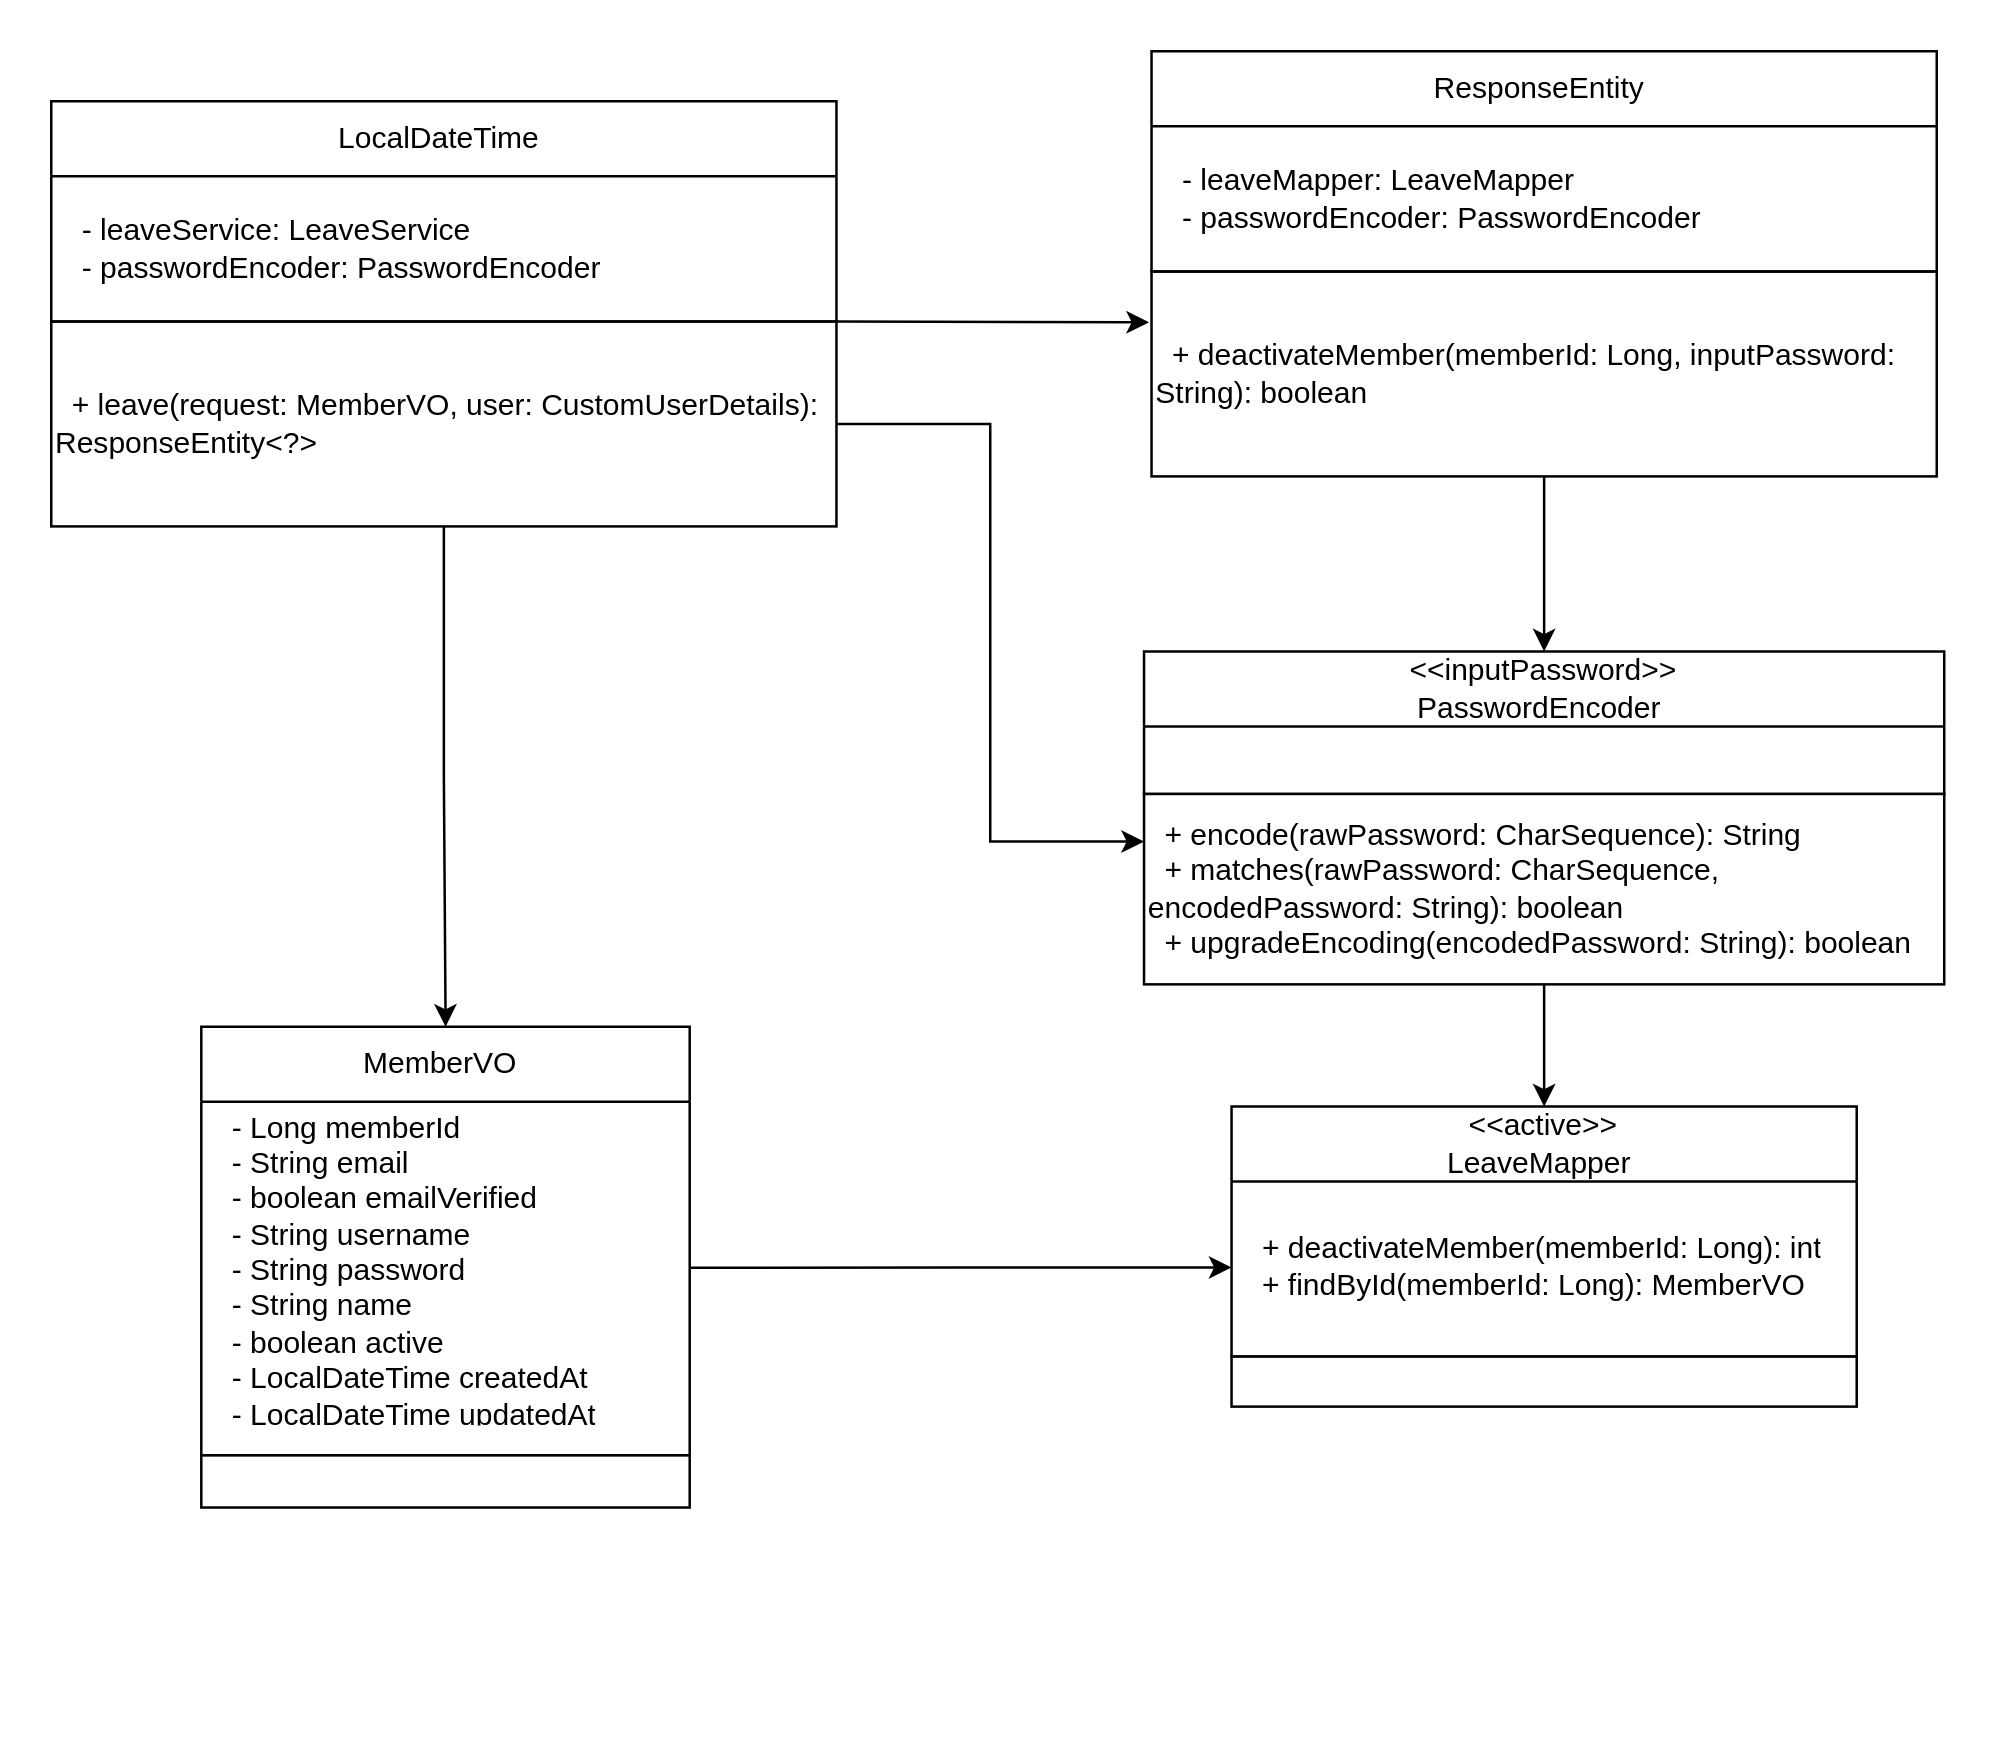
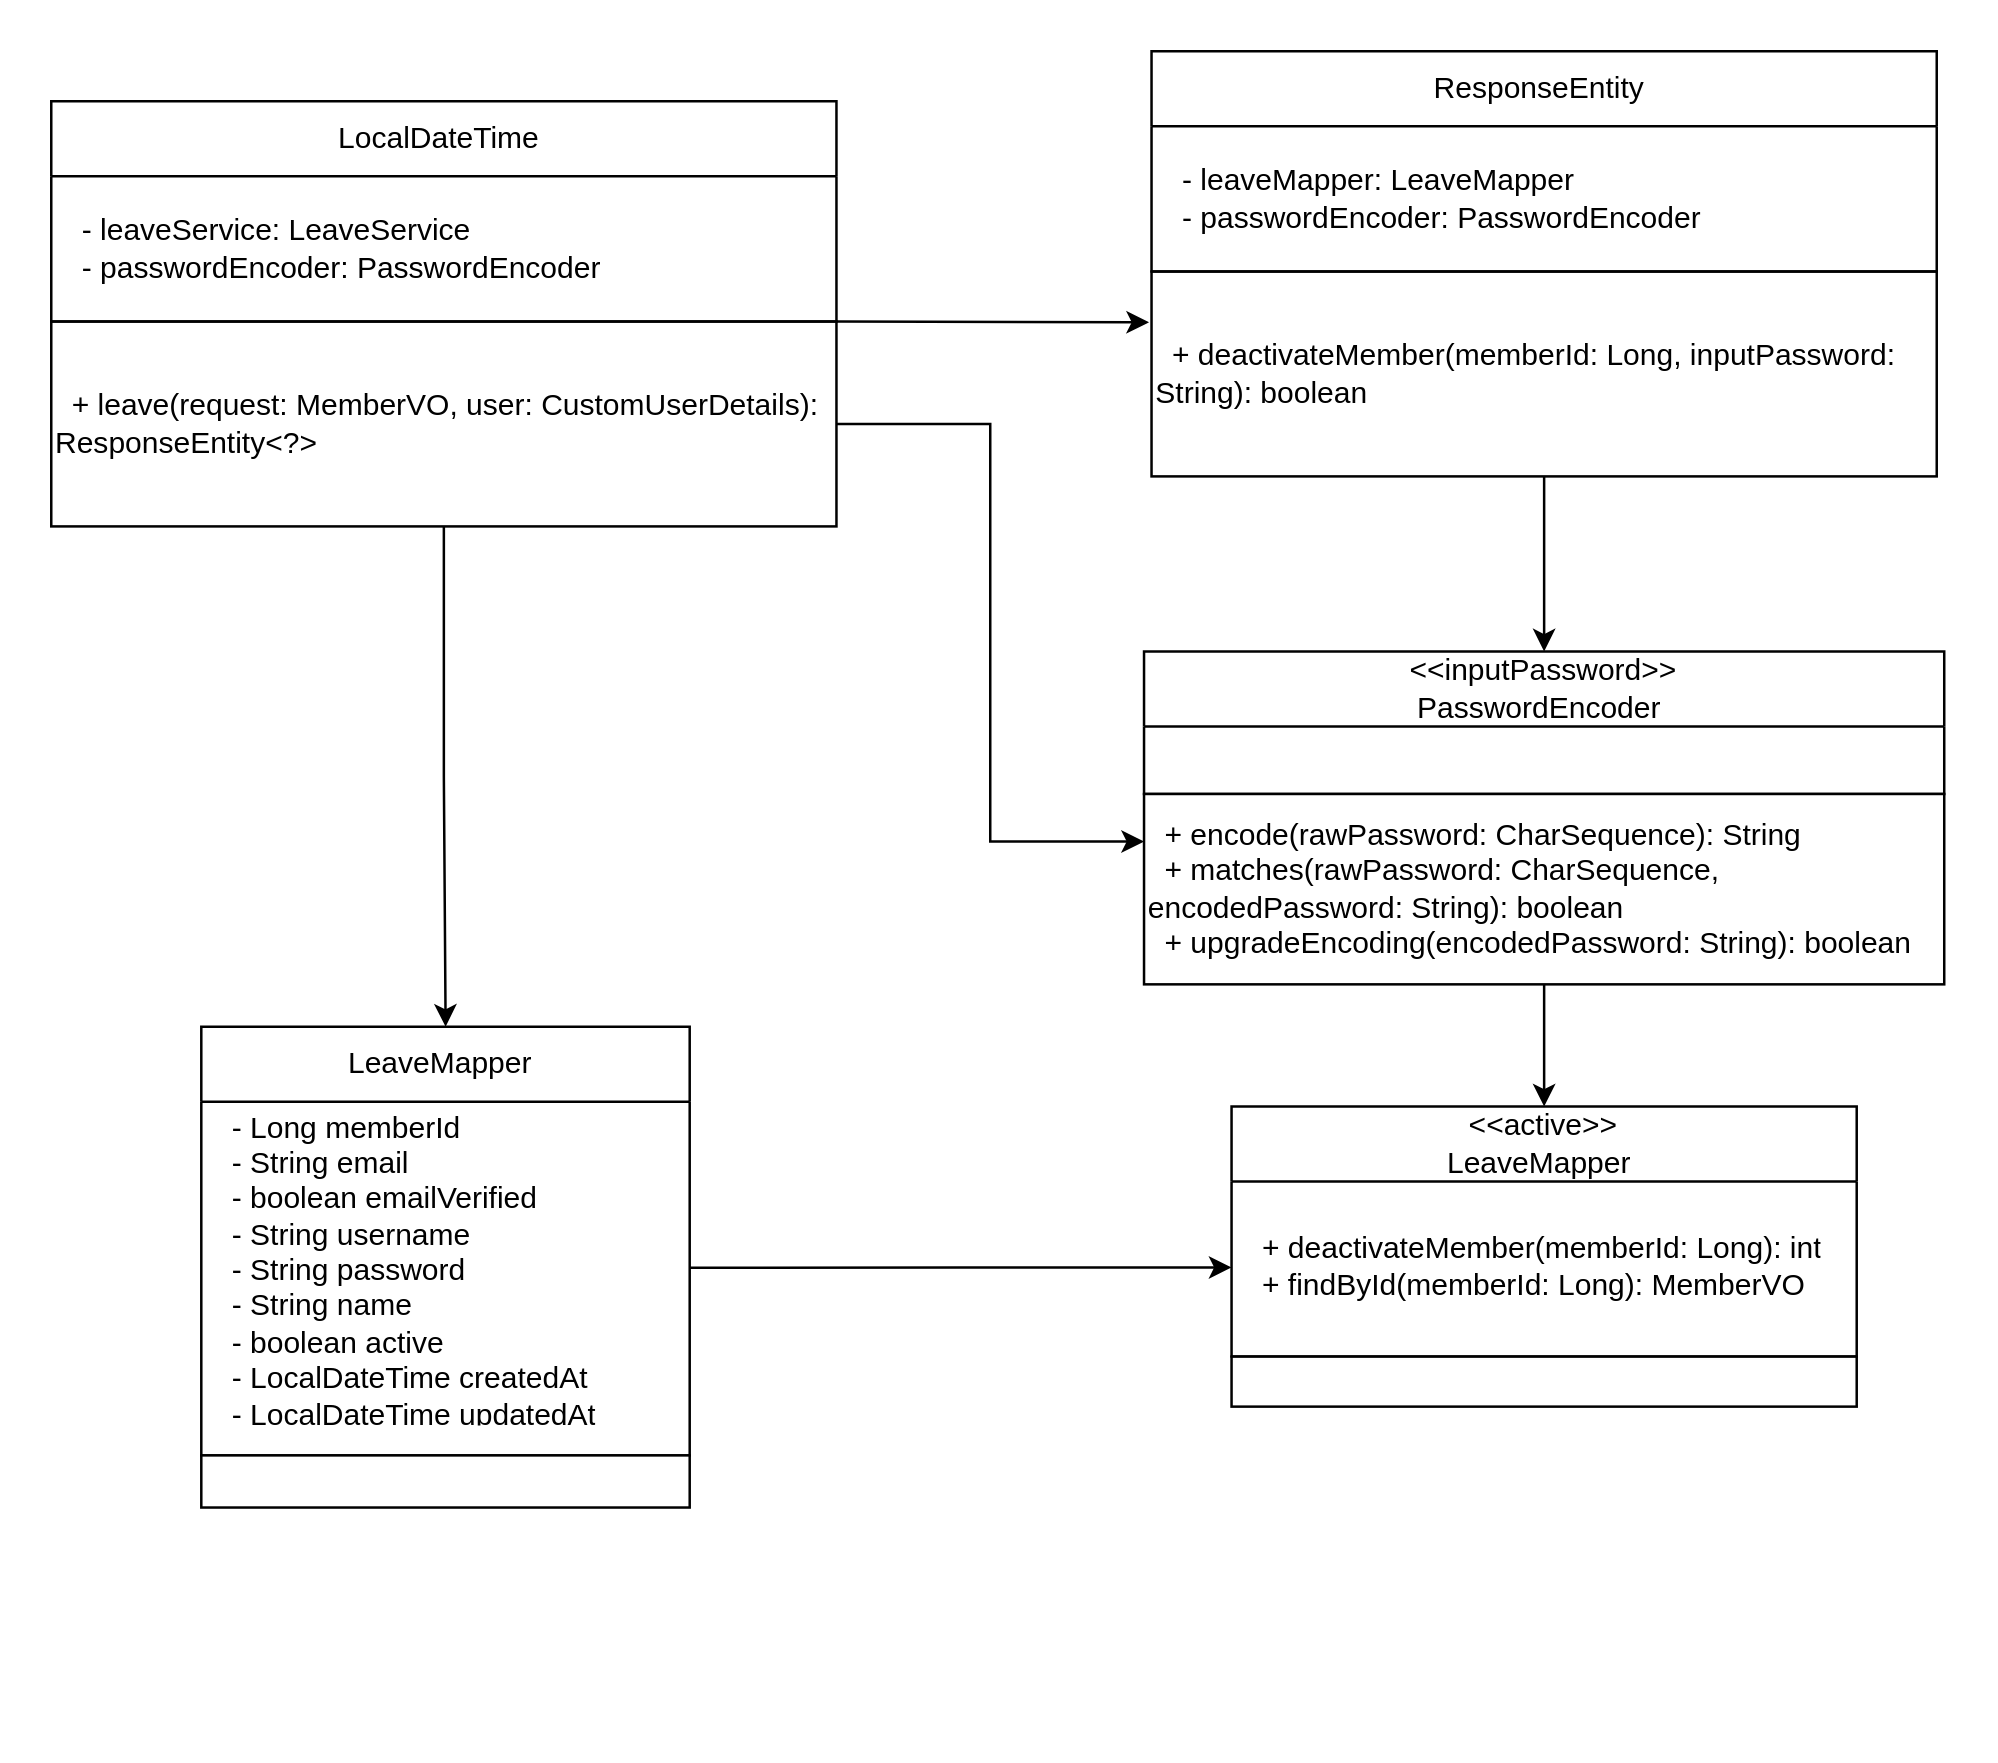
(445, 1064) -> (445, 1064)
